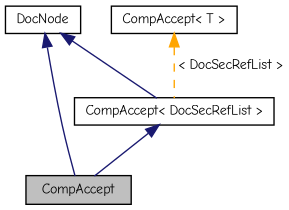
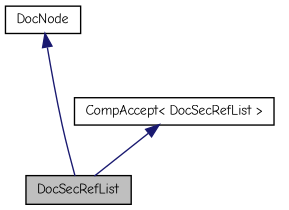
(174, 20) -> none
(114, 70) -> none
(79, 190) -> (79, 190)
